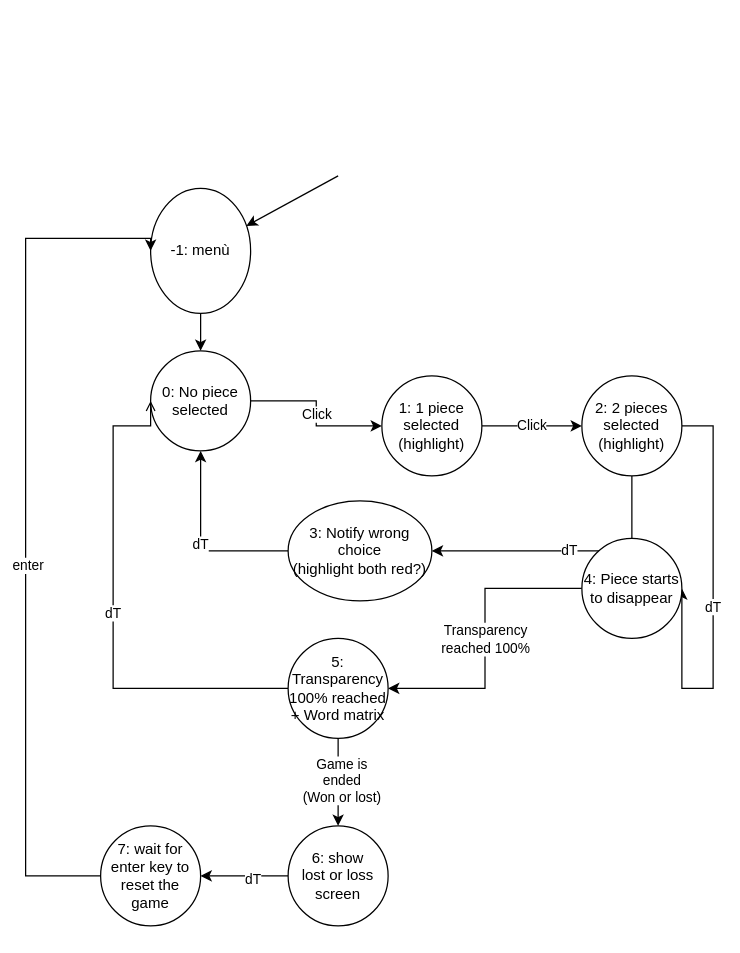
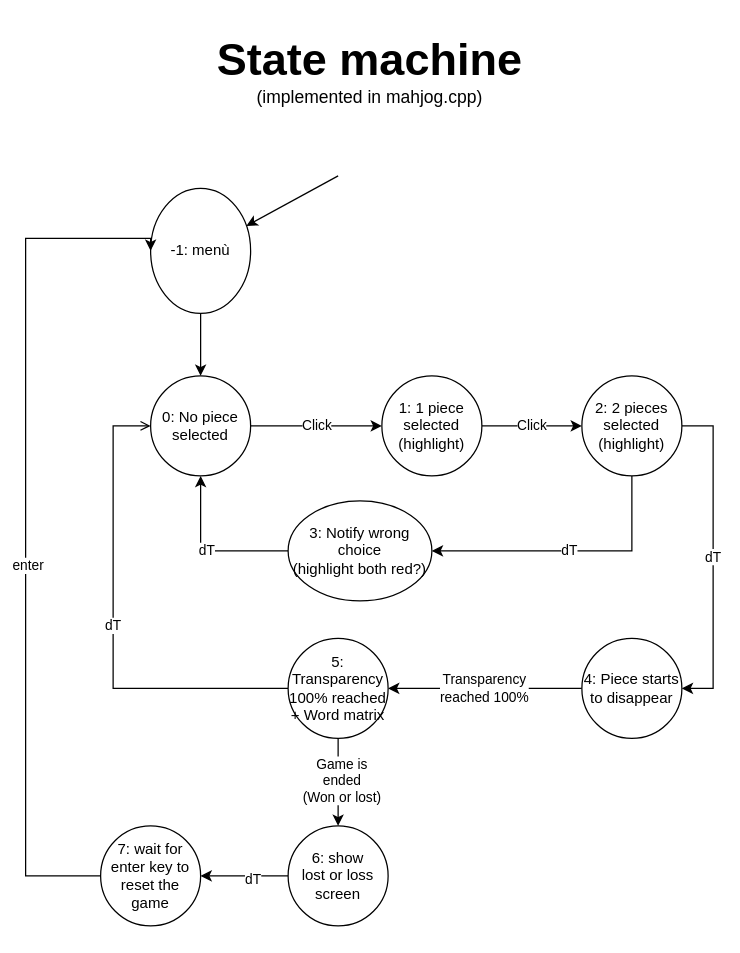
none -> (369, 69)
(201, 401) -> (201, 426)
(632, 588) -> (632, 688)
